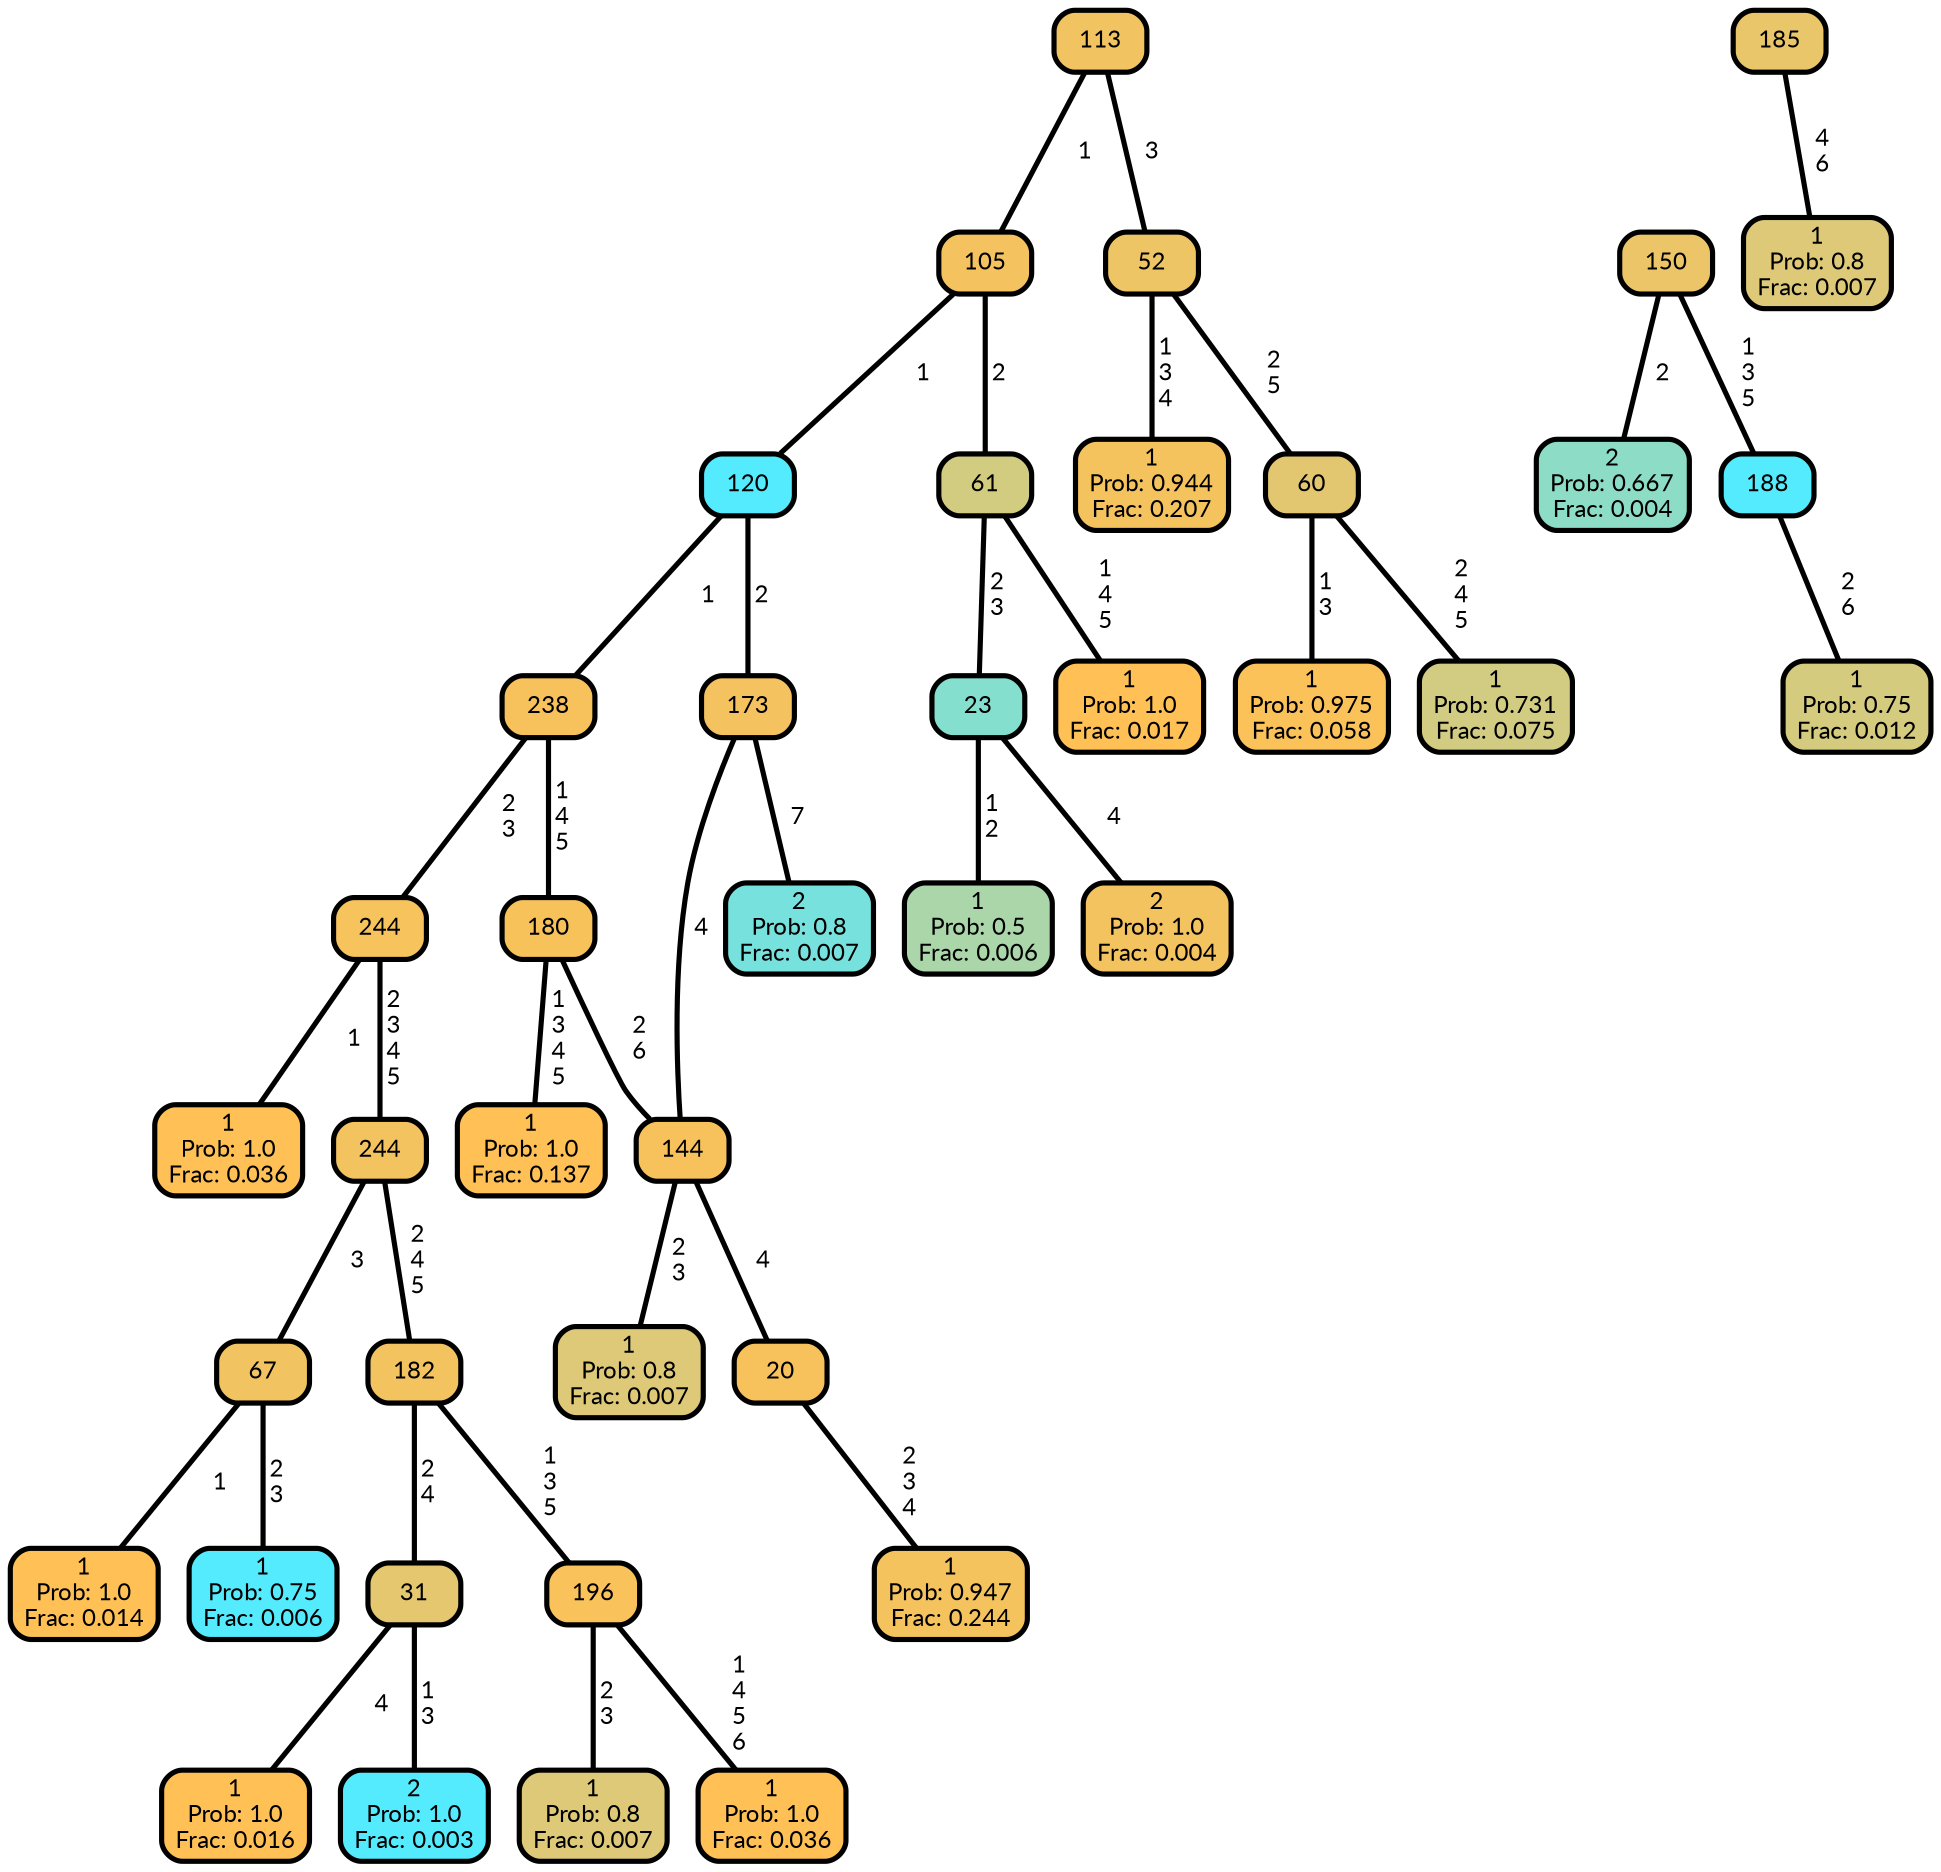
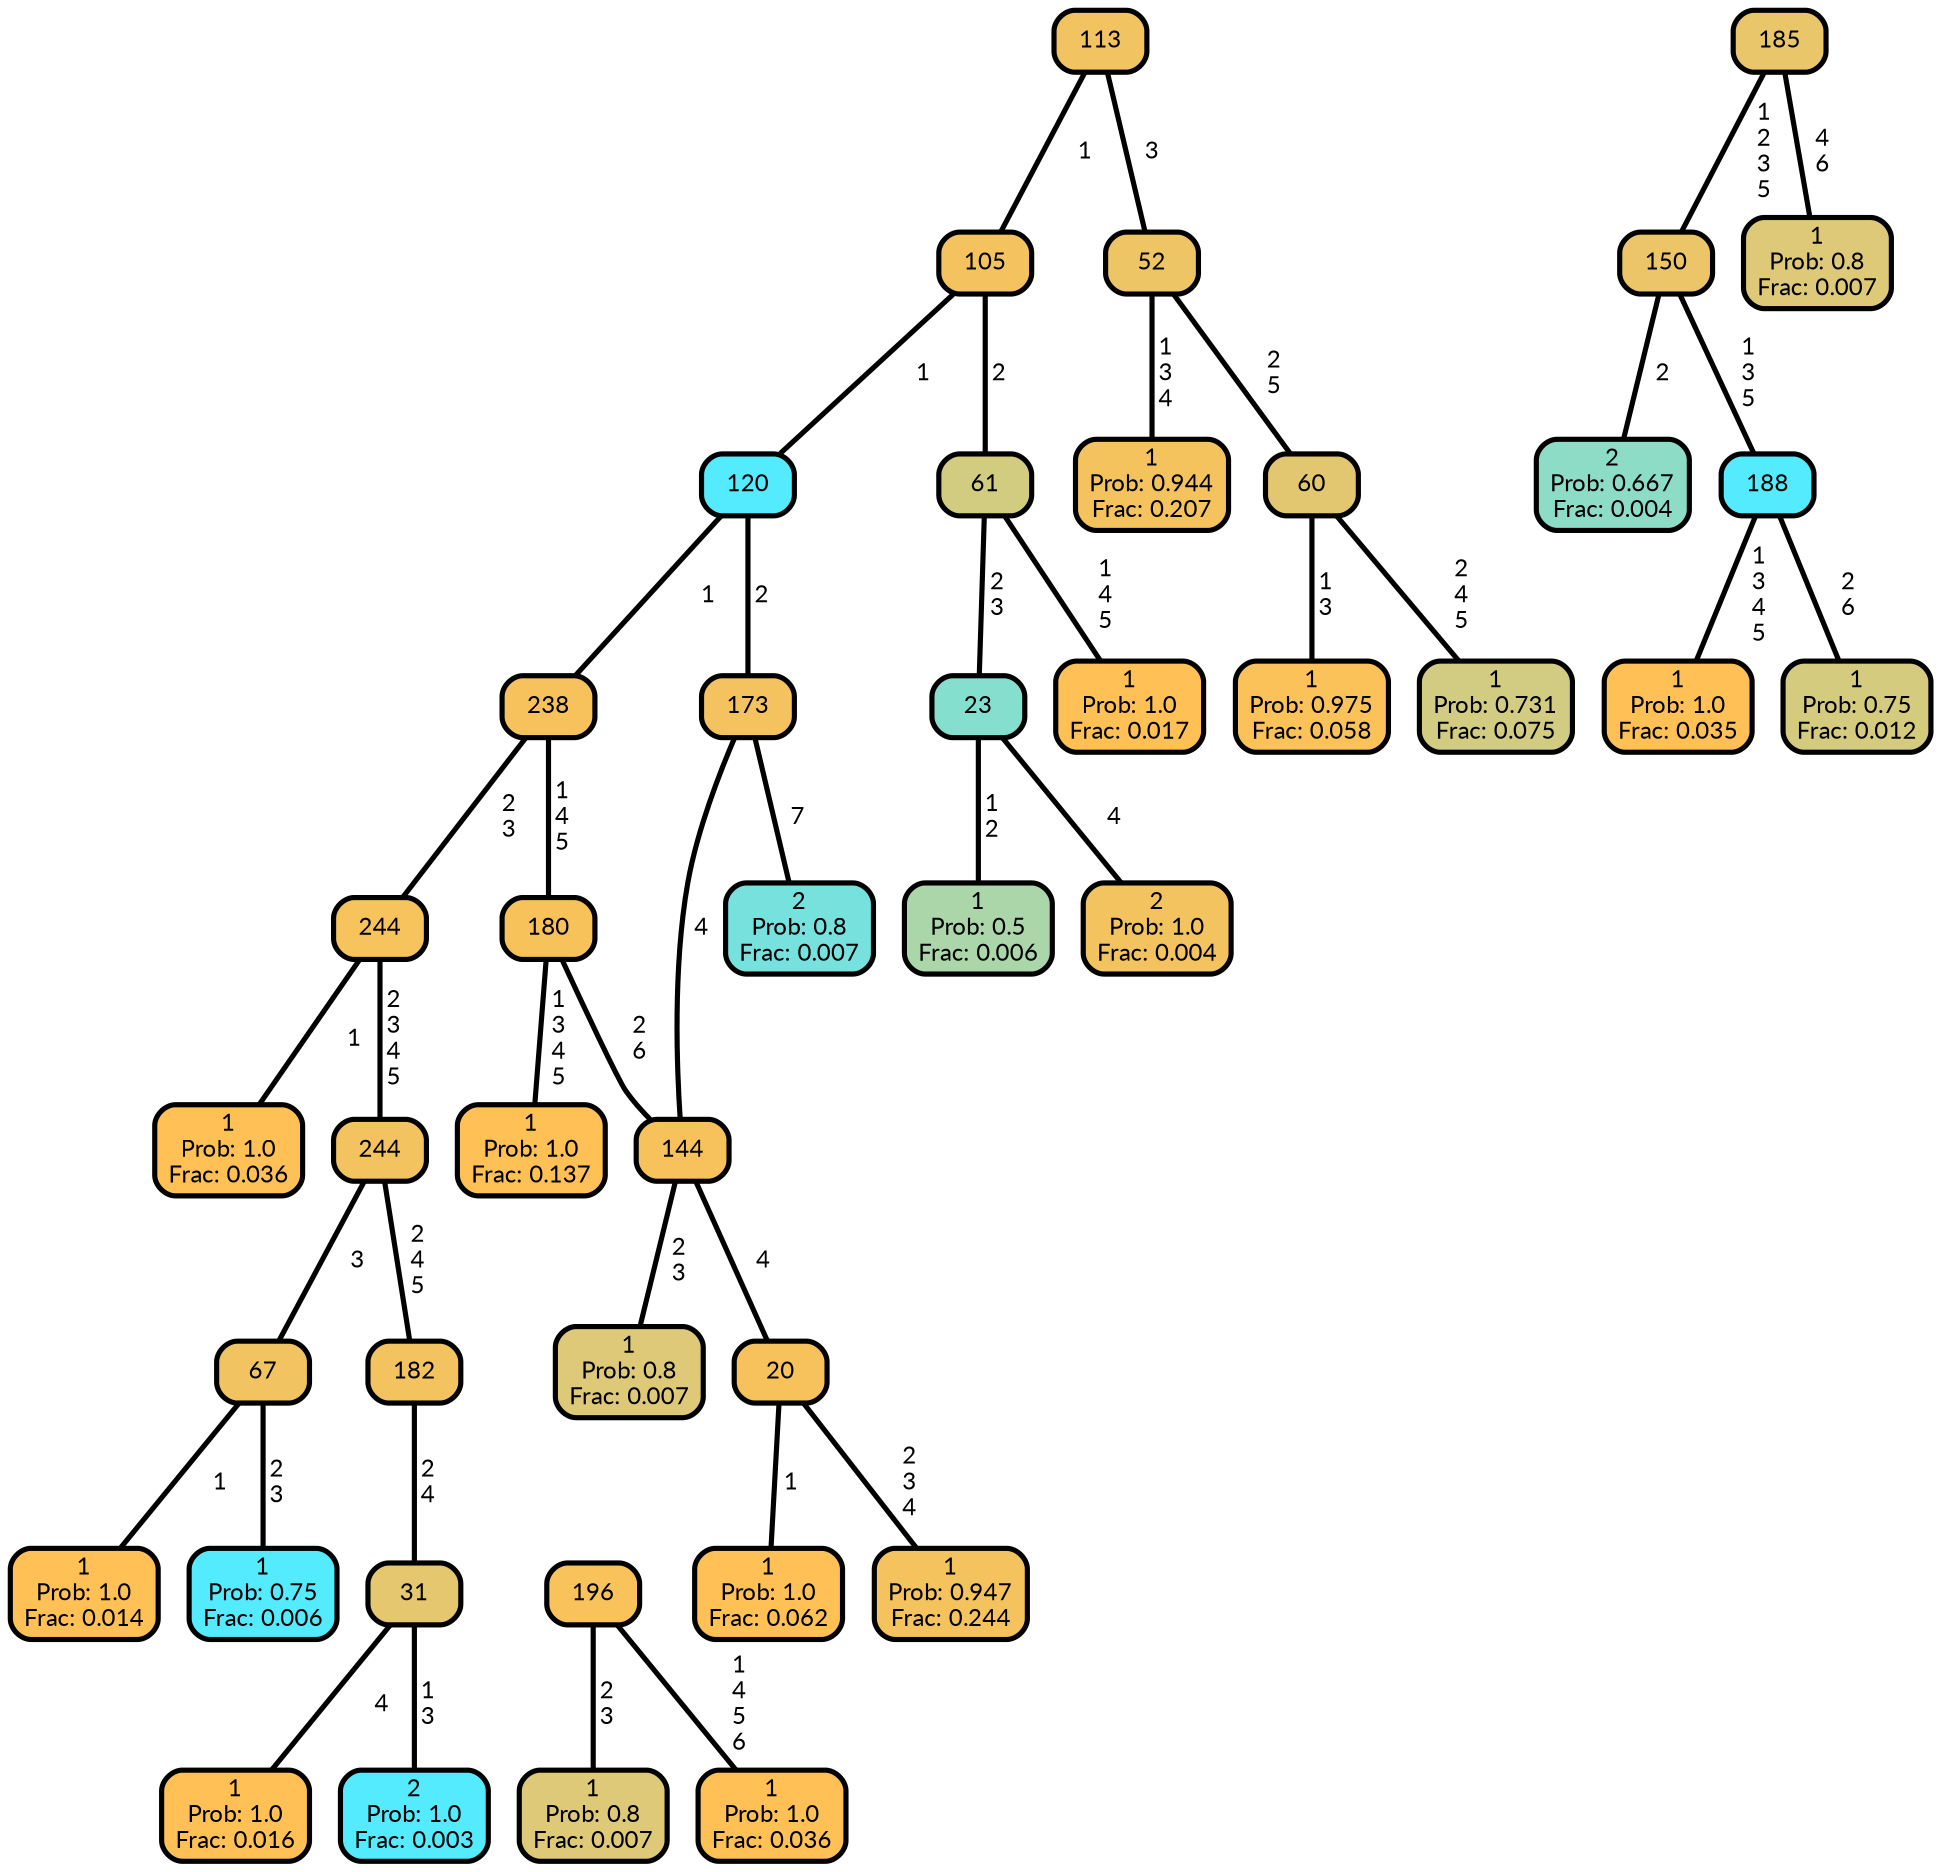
none -> (1723, 152)
none -> (1678, 707)
(504, 1483) -> none
none -> (769, 1594)
